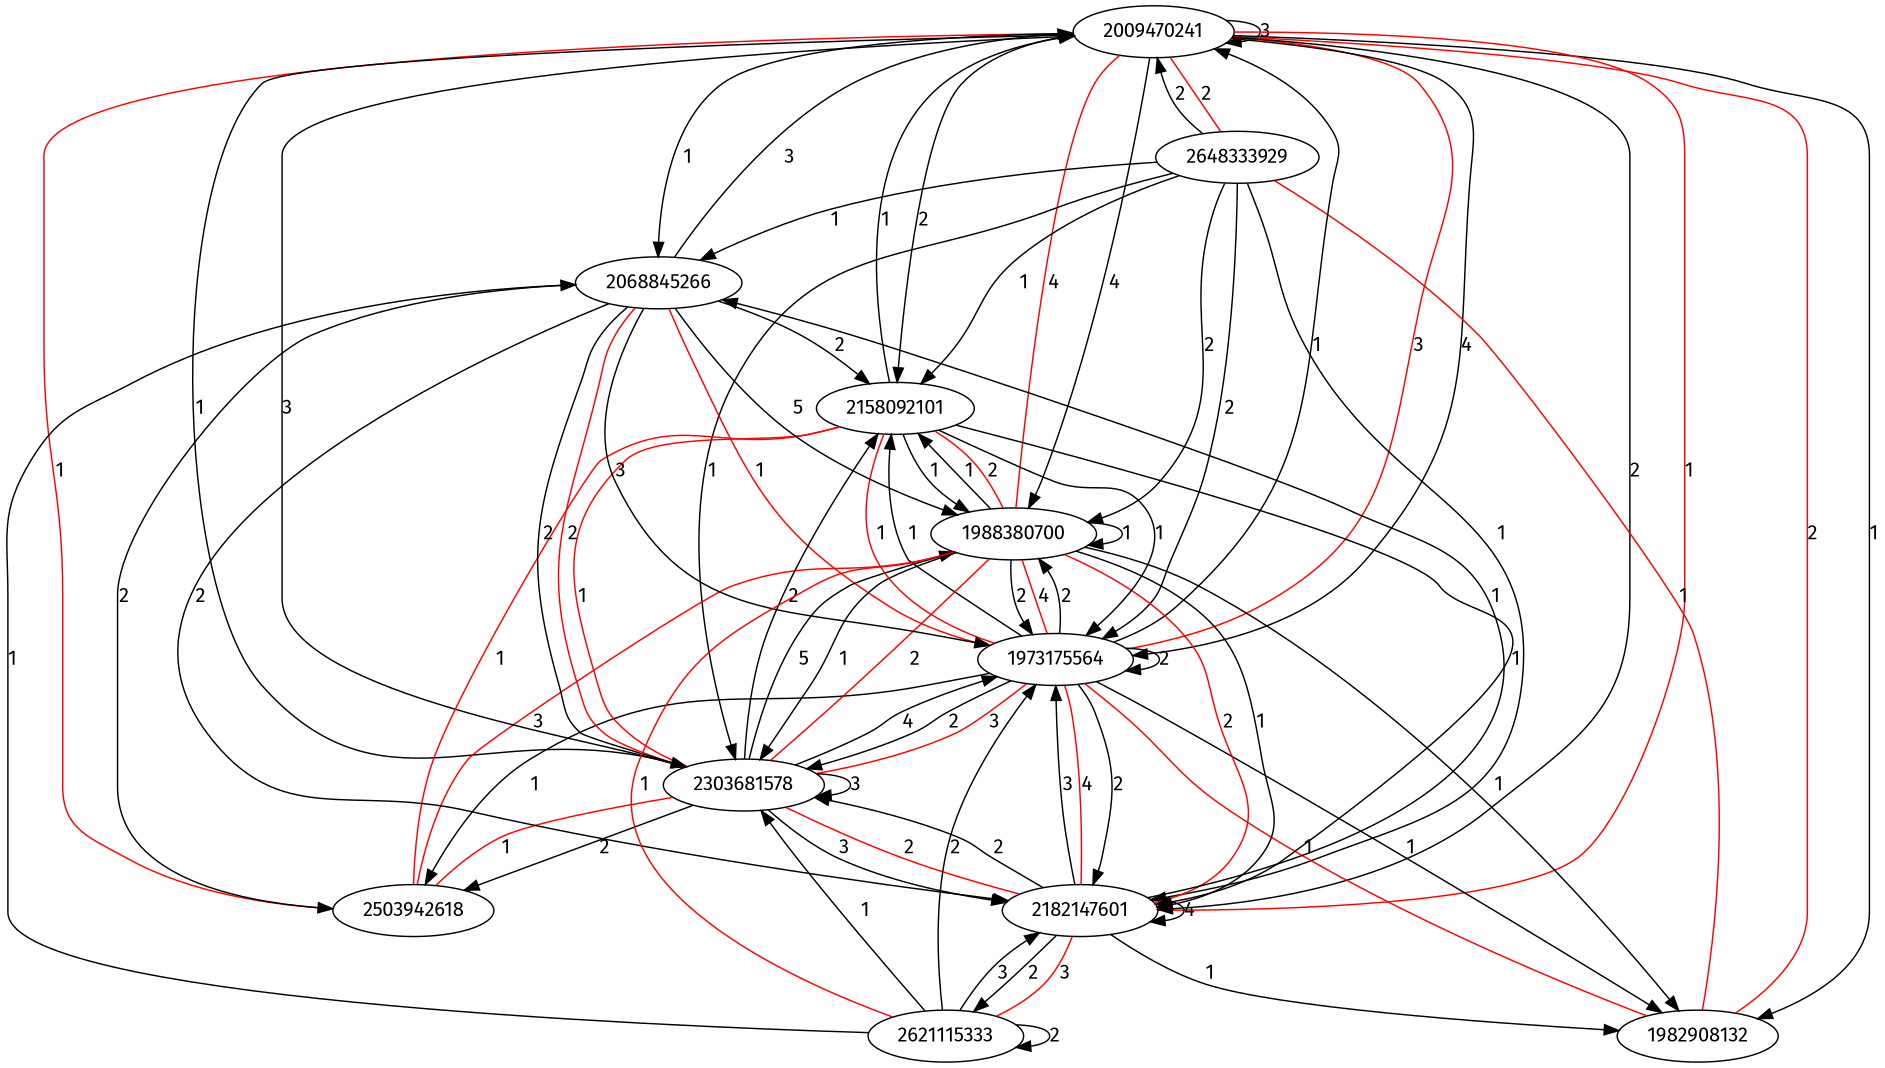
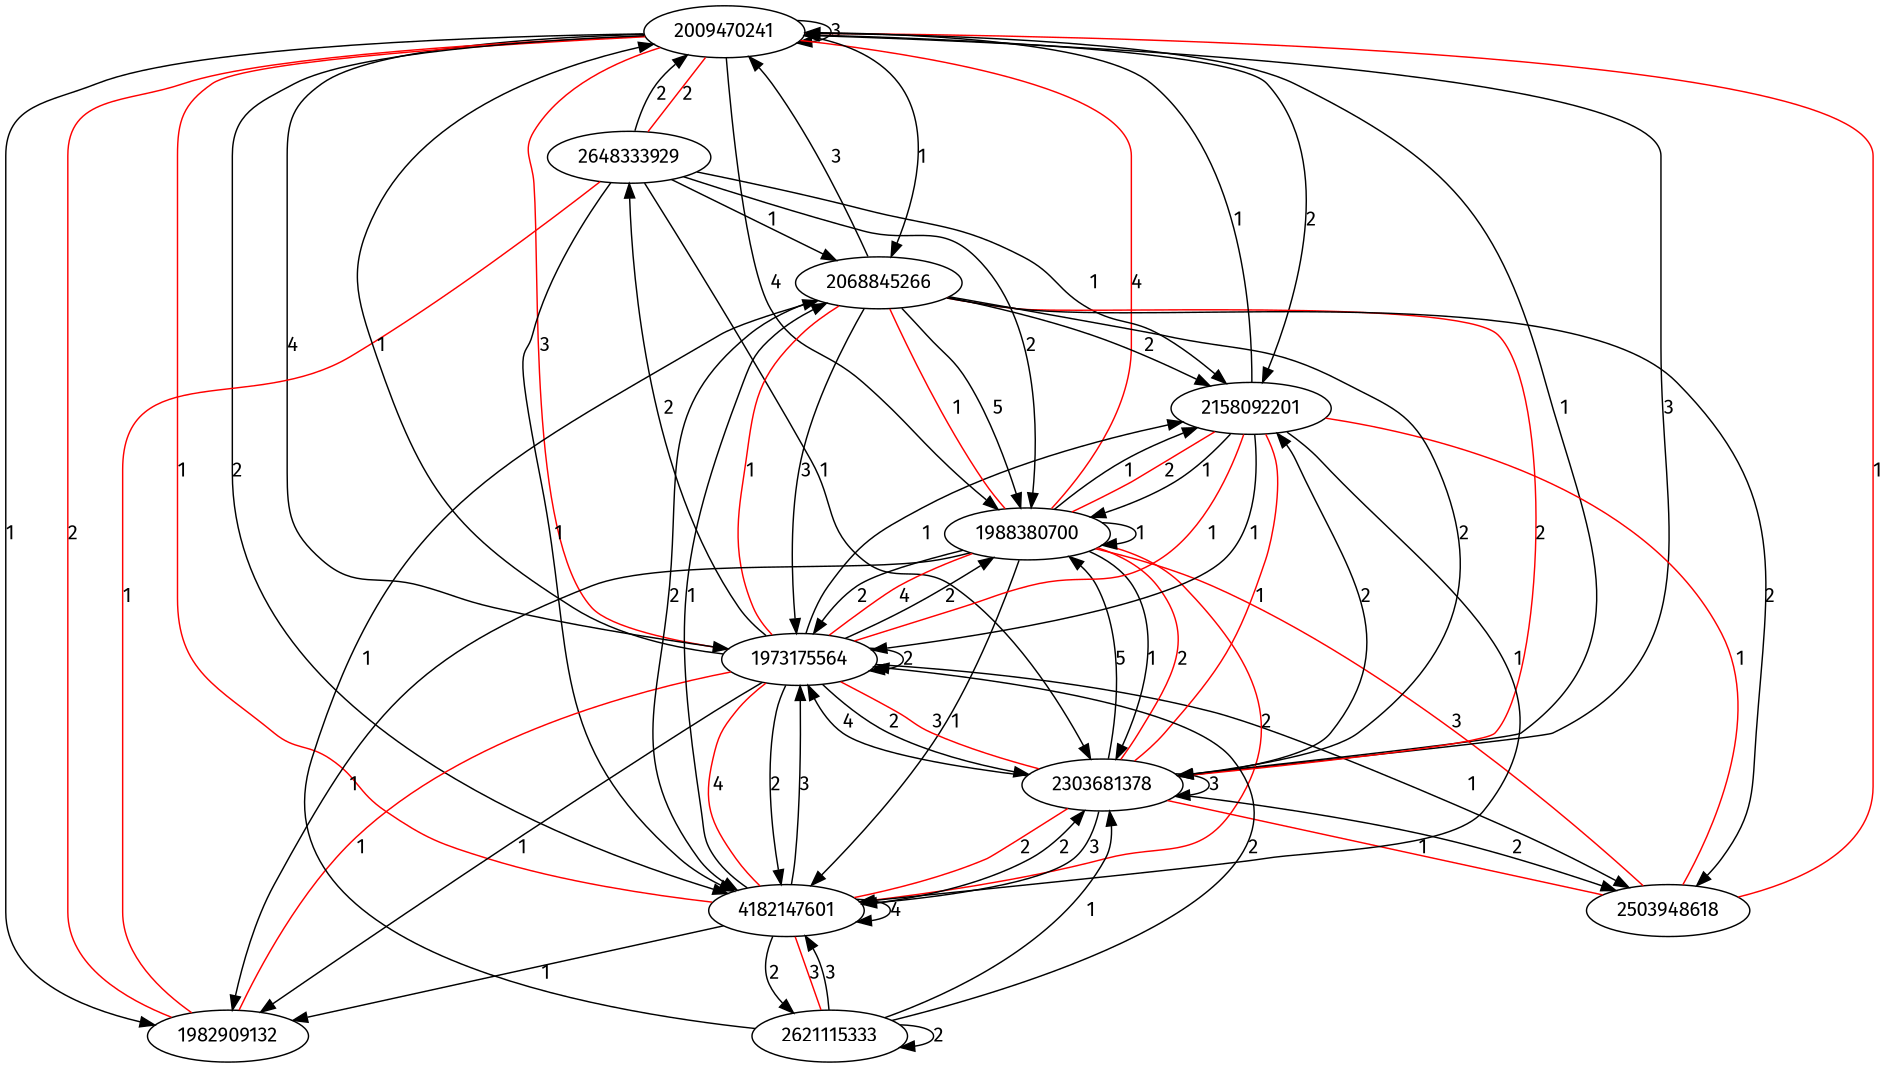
(895, 408) -> (1251, 408)
(1217, 422) -> (662, 429)
(636, 779) -> (942, 412)
(744, 785) -> (1102, 785)
(413, 911) -> (1668, 911)
(1080, 911) -> (786, 911)
(1698, 1036) -> (228, 1036)
